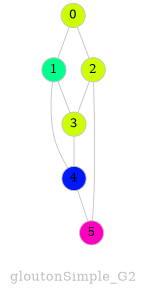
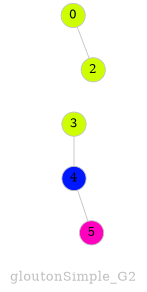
(54, 70) -> none
(84, 97) -> none
(95, 151) -> none
